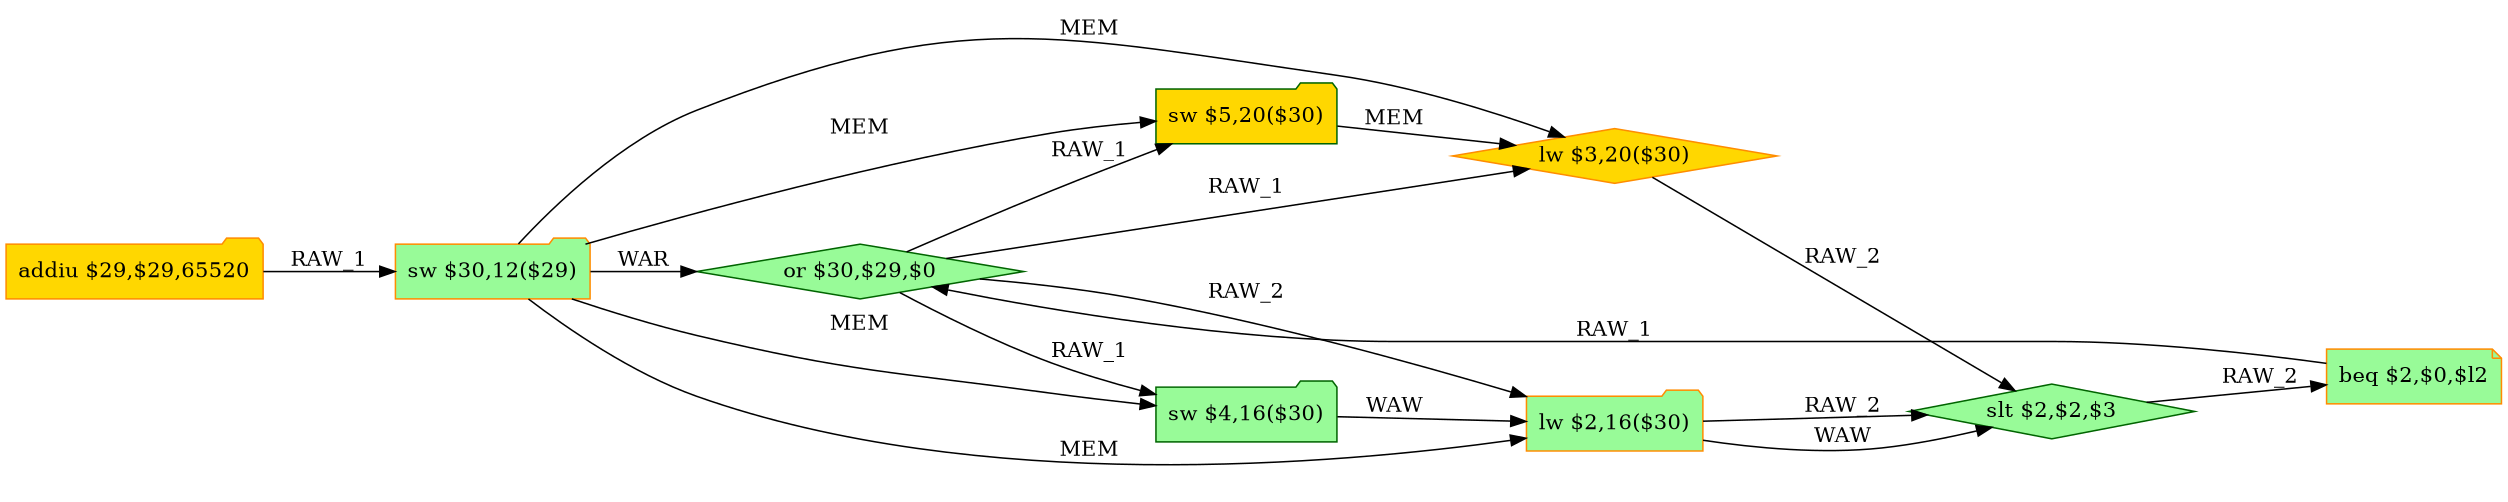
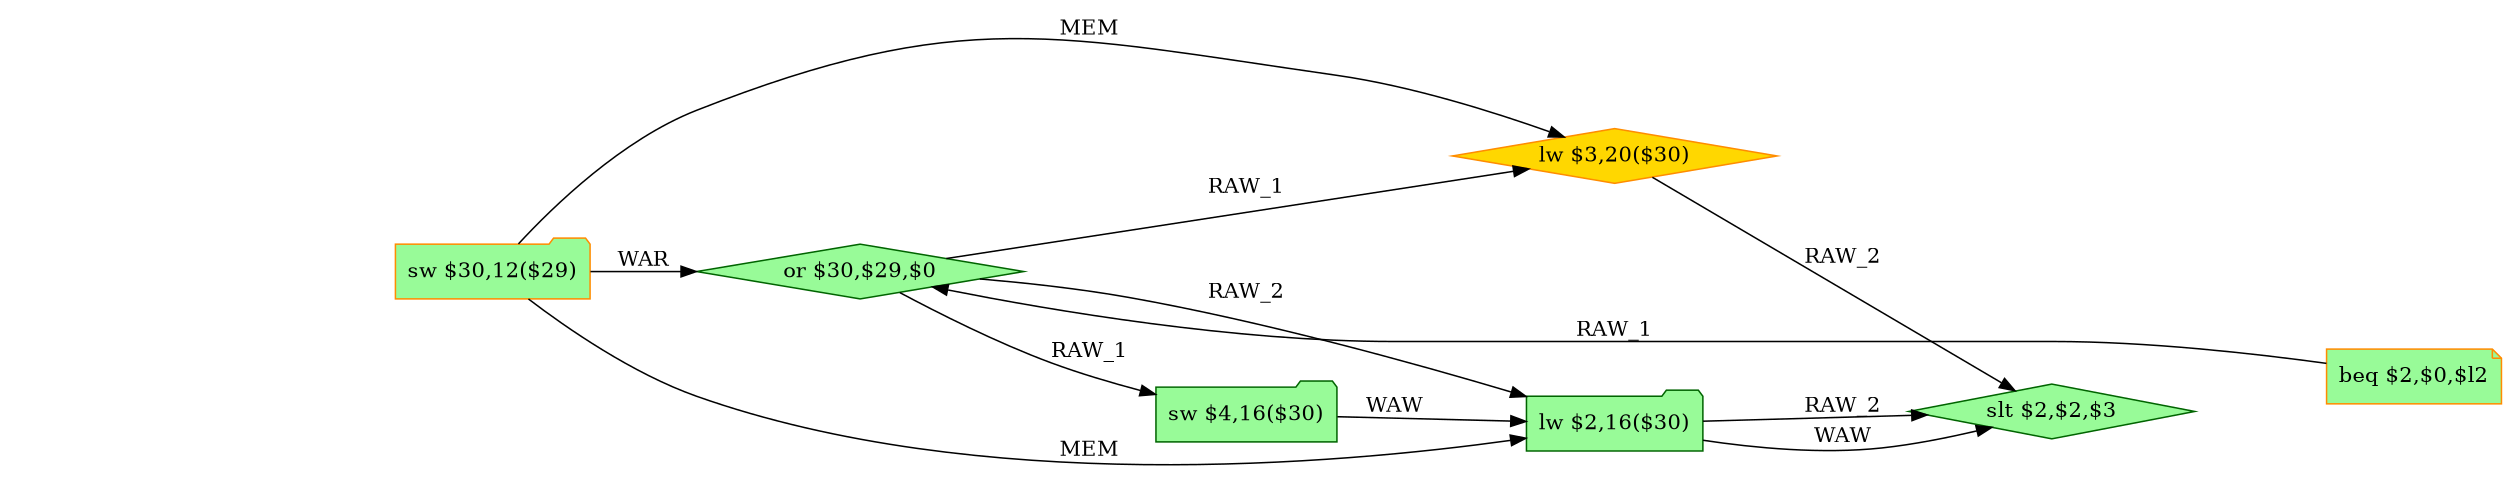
(1246, 116) -> none
(135, 272) -> none
(853, 367) -> none
(2229, 394) -> none
(1615, 424) -> (1615, 424)
